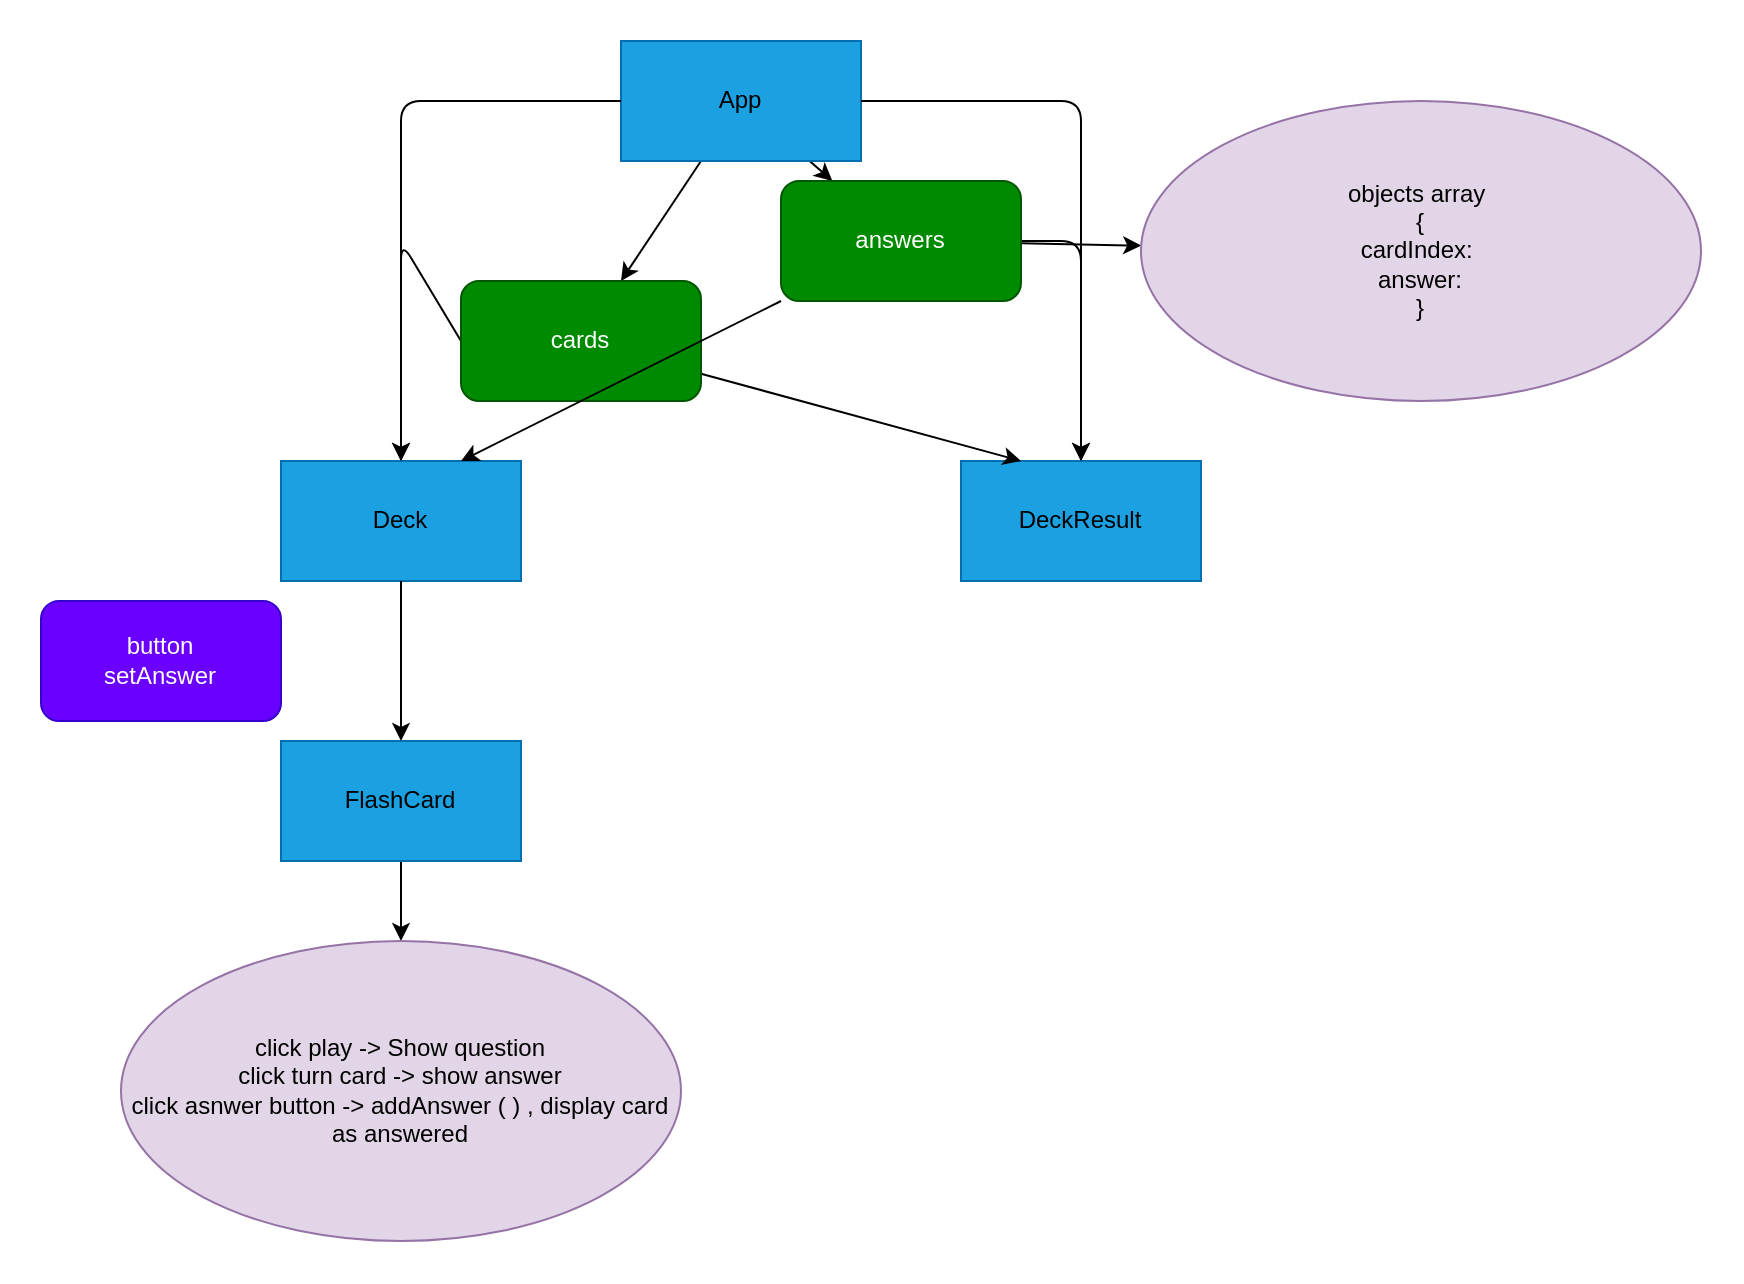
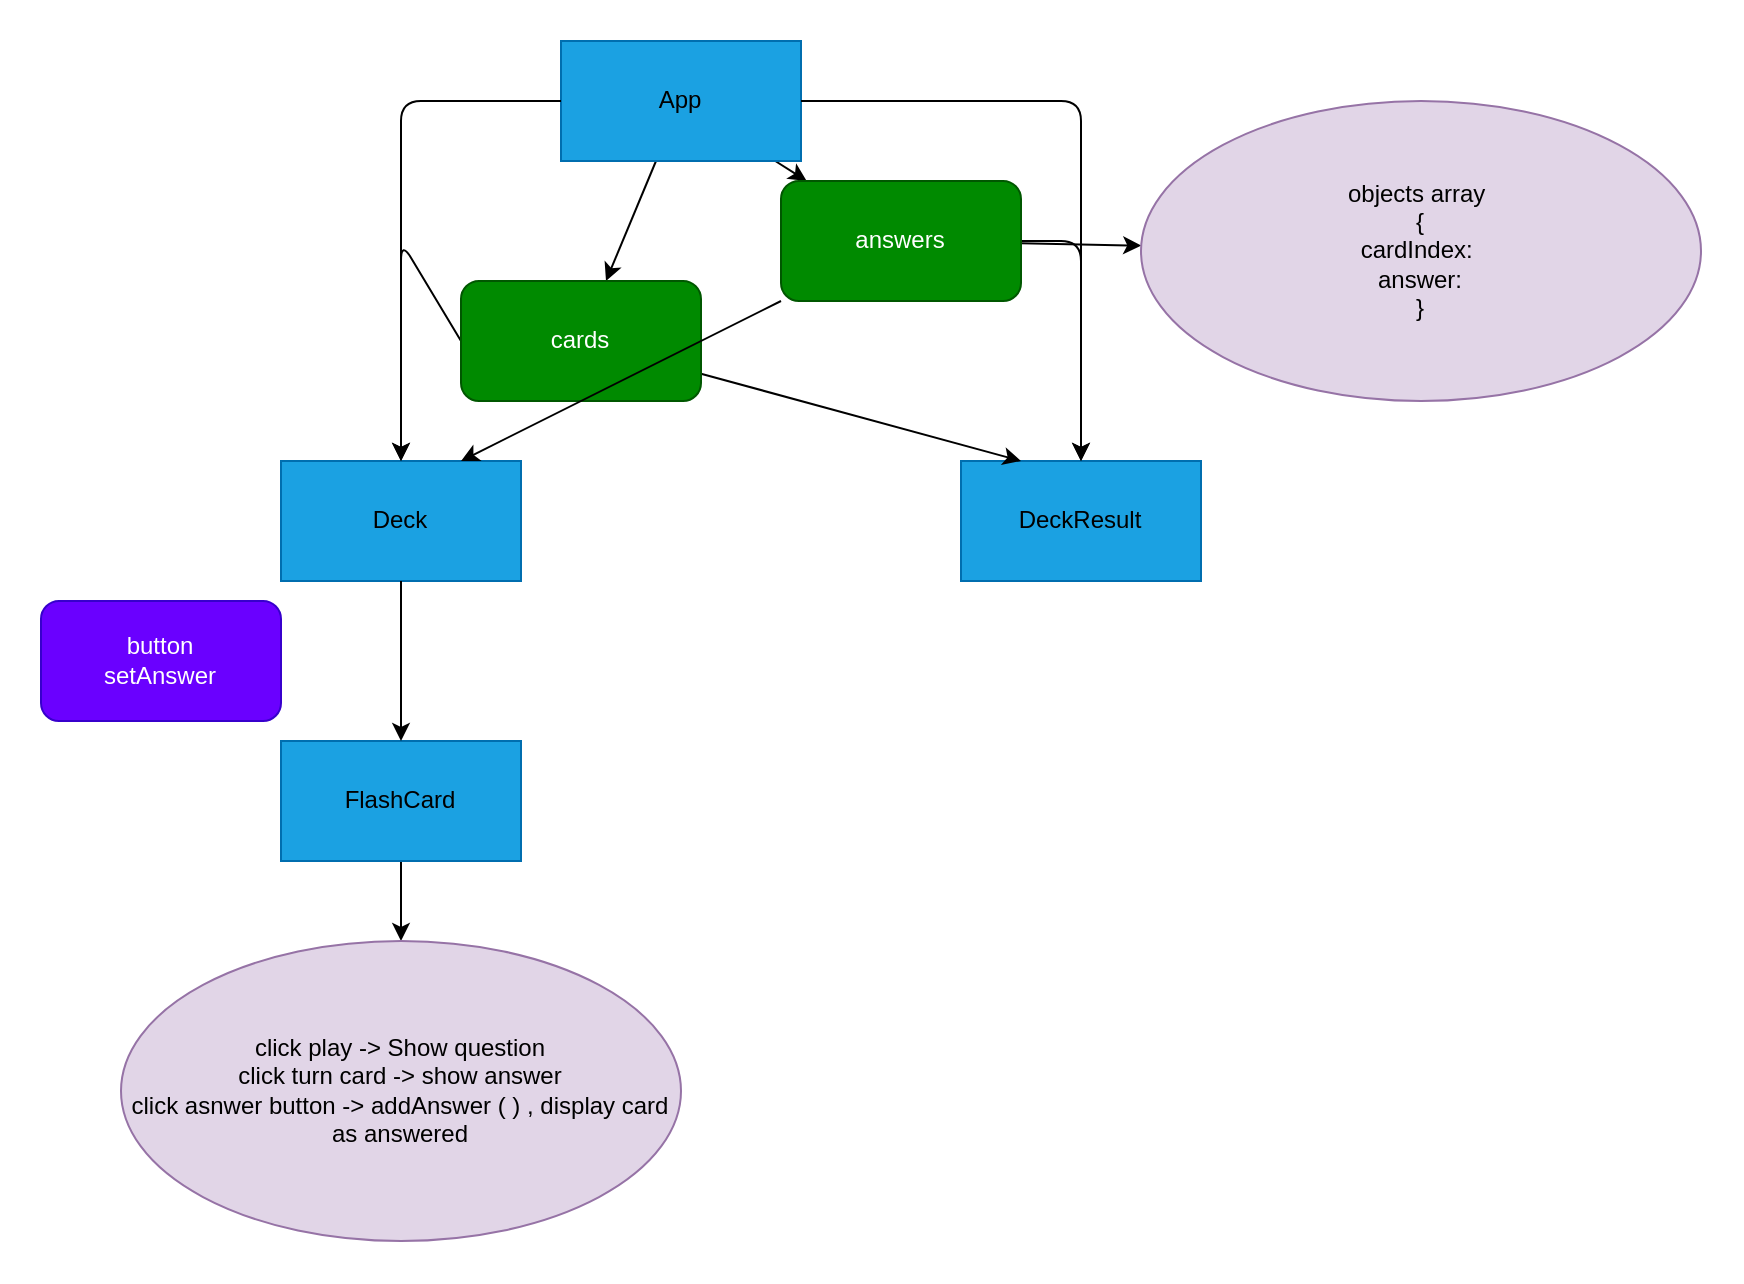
(741, 101) -> (681, 101)
